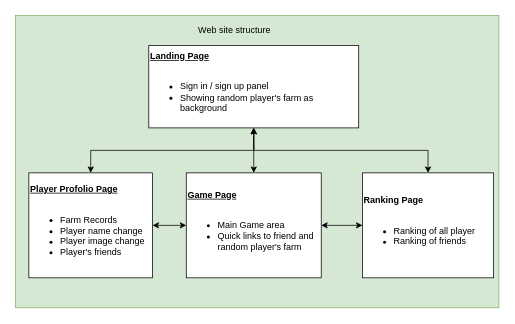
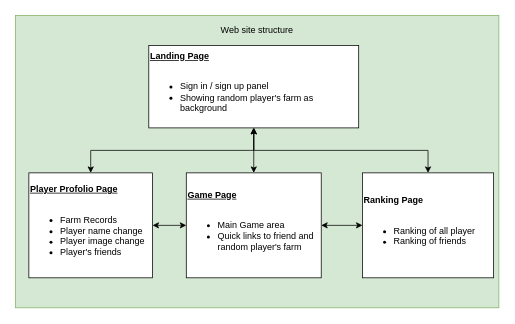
(235, 30) -> (257, 30)
